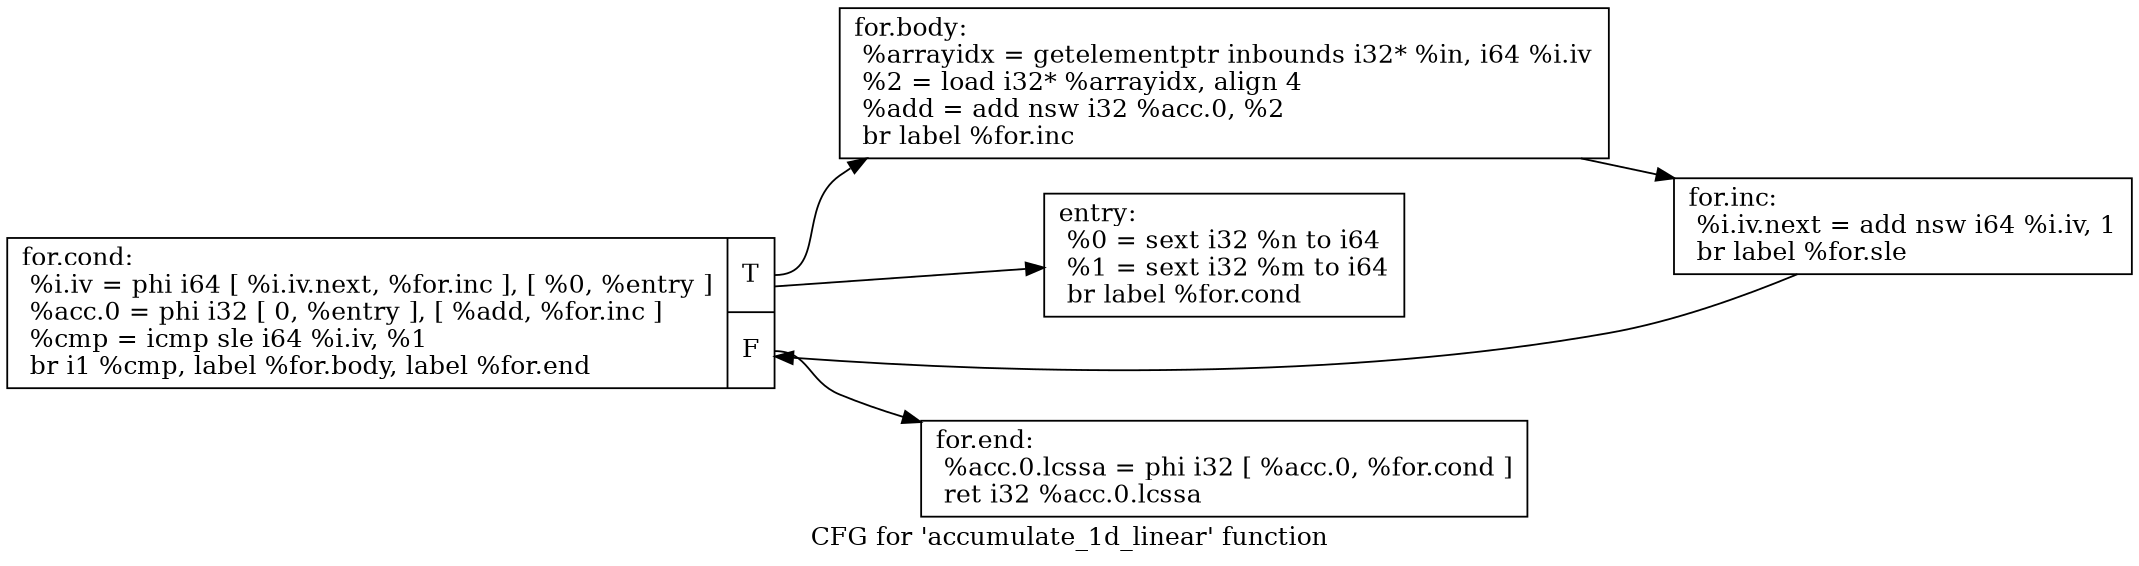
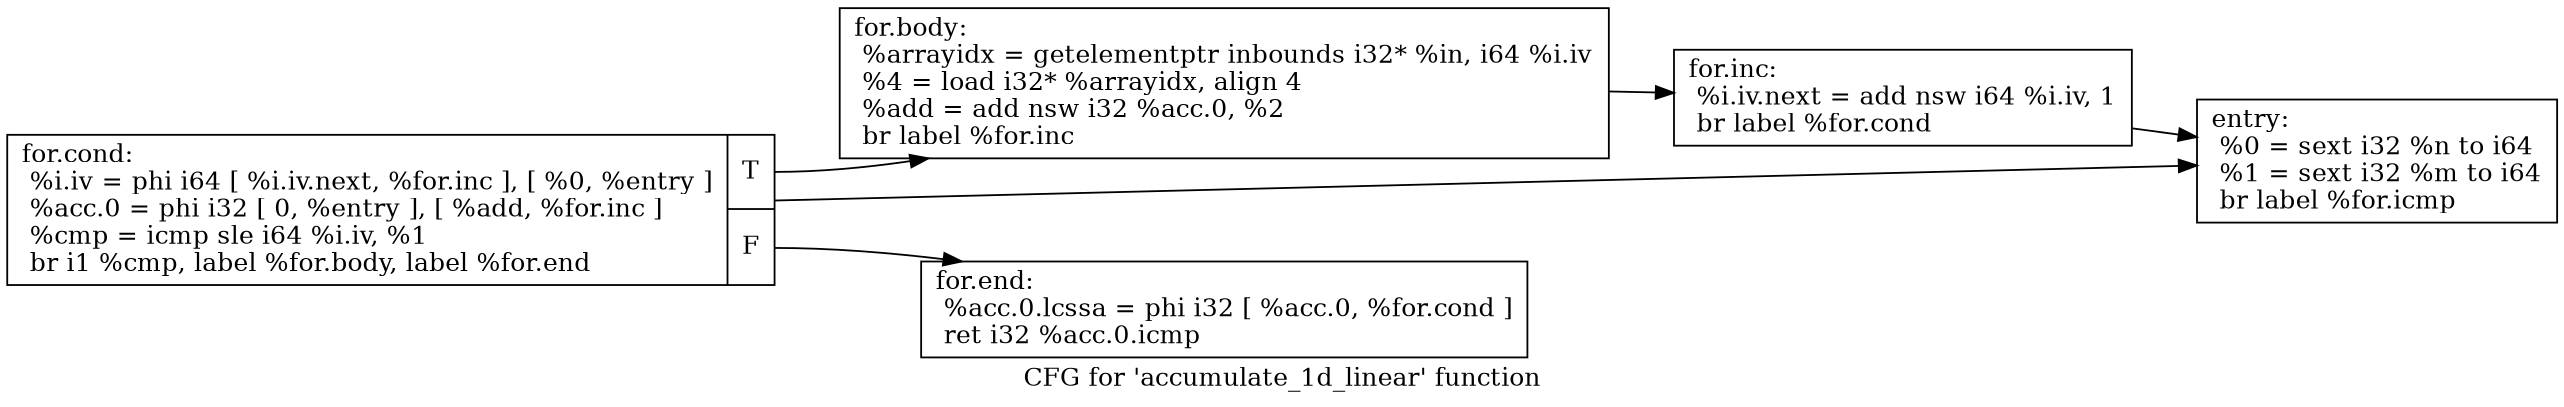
(1079, 82) -> (1079, 82)
(1798, 252) -> (1811, 124)
(1181, 295) -> (2335, 201)
(1301, 366) -> (2155, 131)
(1070, 495) -> (1069, 336)
